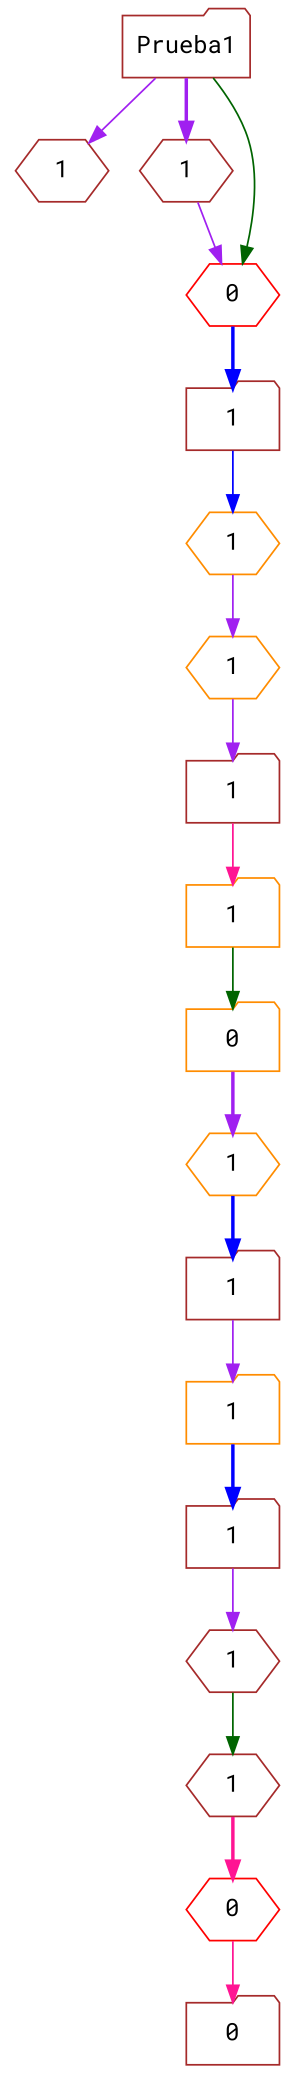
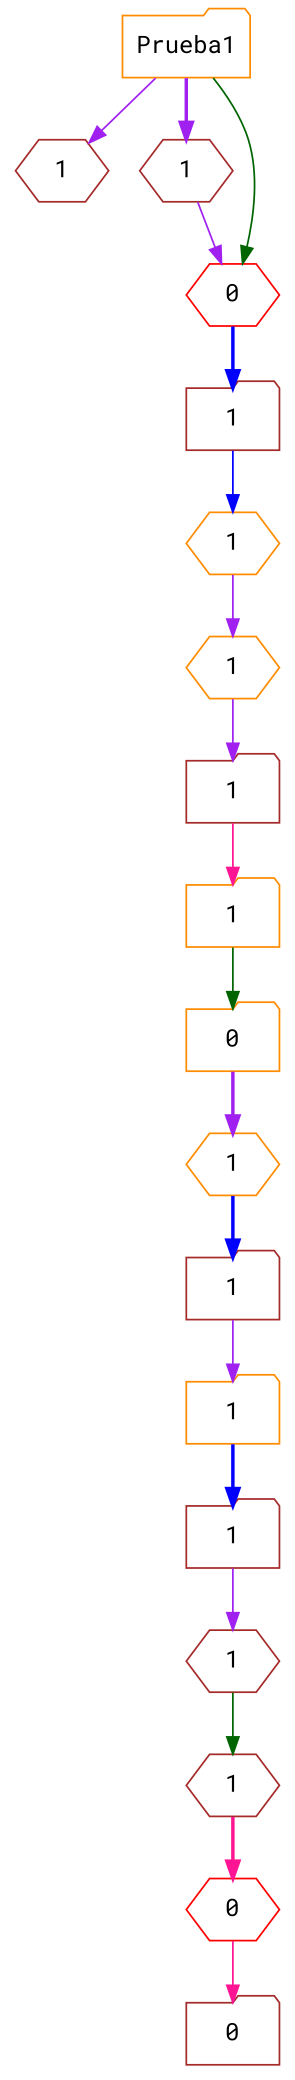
(186, 47) -> (186, 47)
